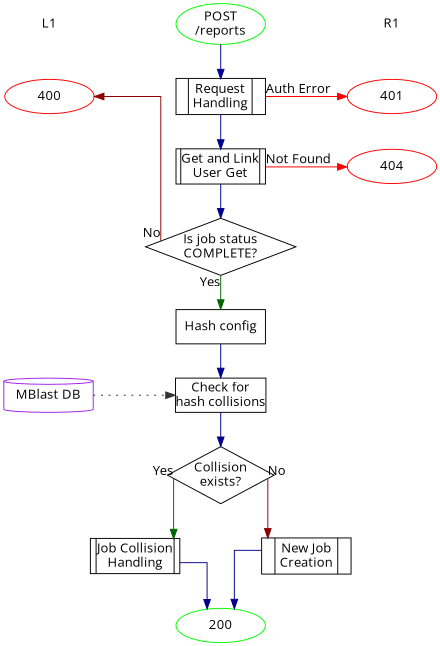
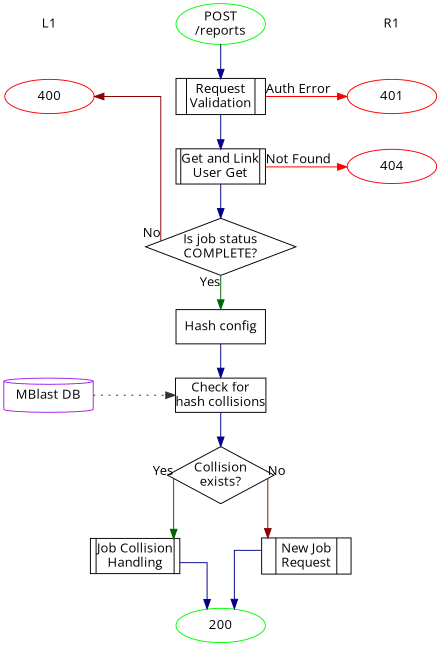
(220, 103) -> (221, 103)
(306, 563) -> (306, 563)
